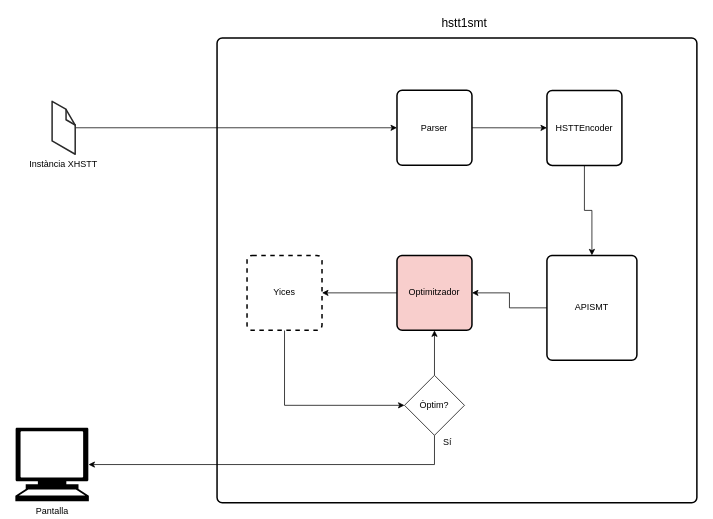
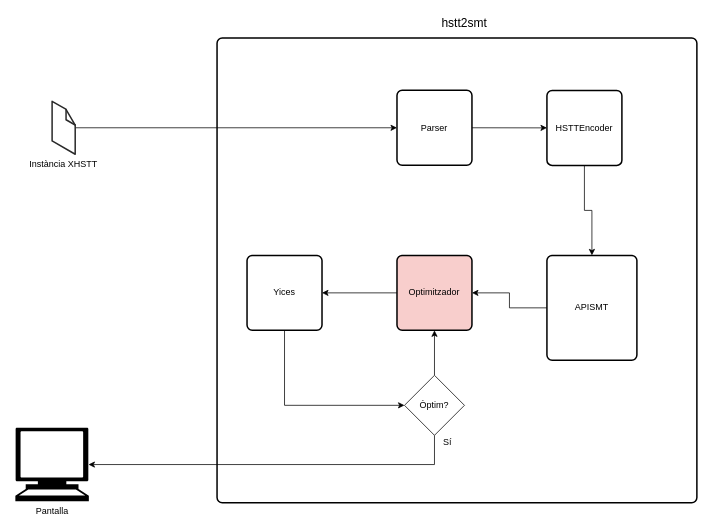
(465, 23) -> (465, 23)
(285, 293) -> (285, 293)
